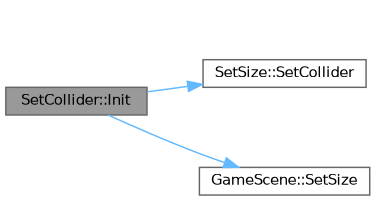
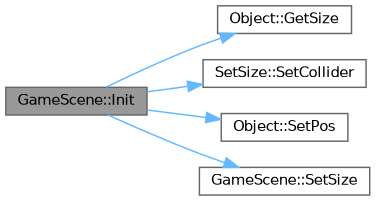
none -> (285, 20)
(76, 101) -> (76, 101)
none -> (285, 127)
